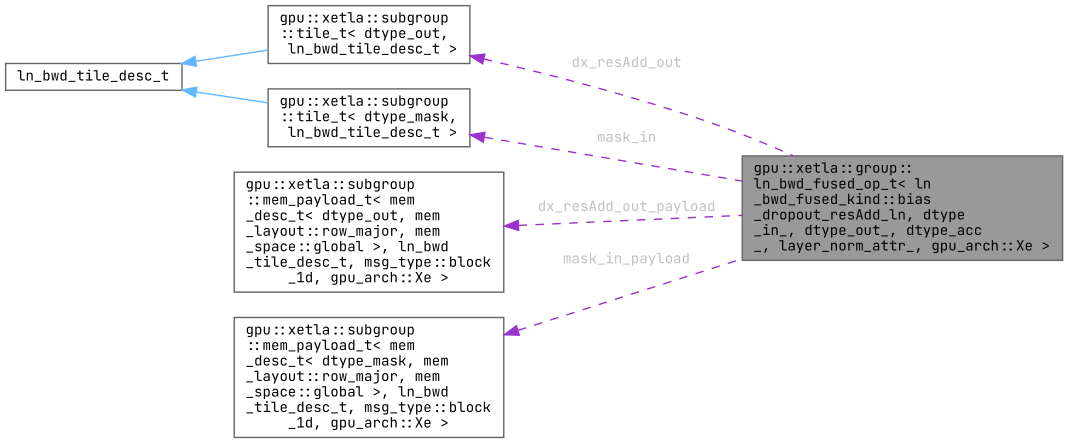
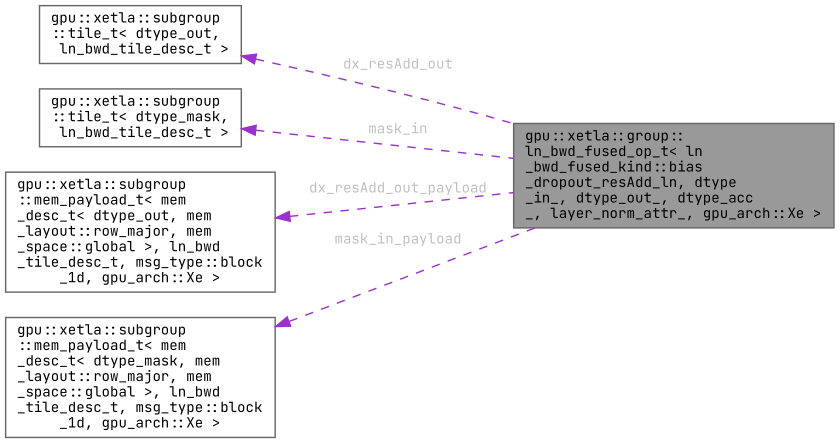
(94, 77) -> none
